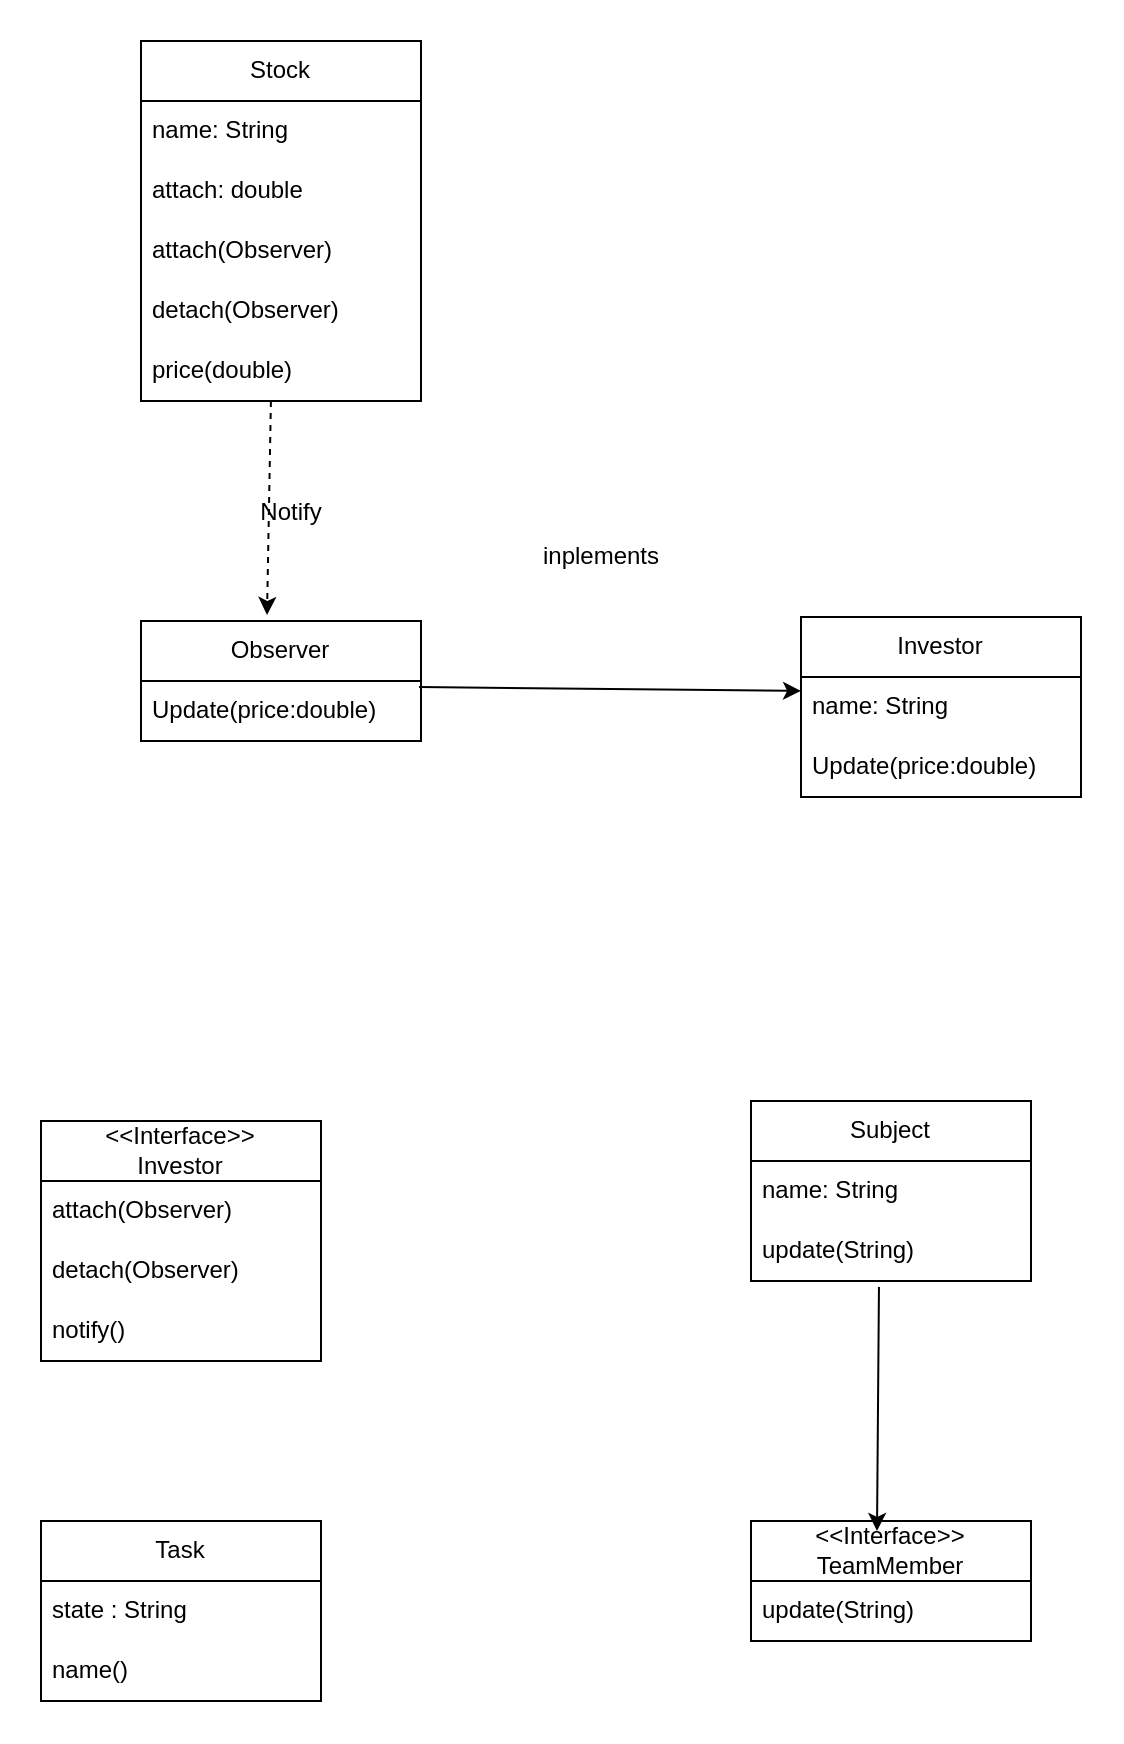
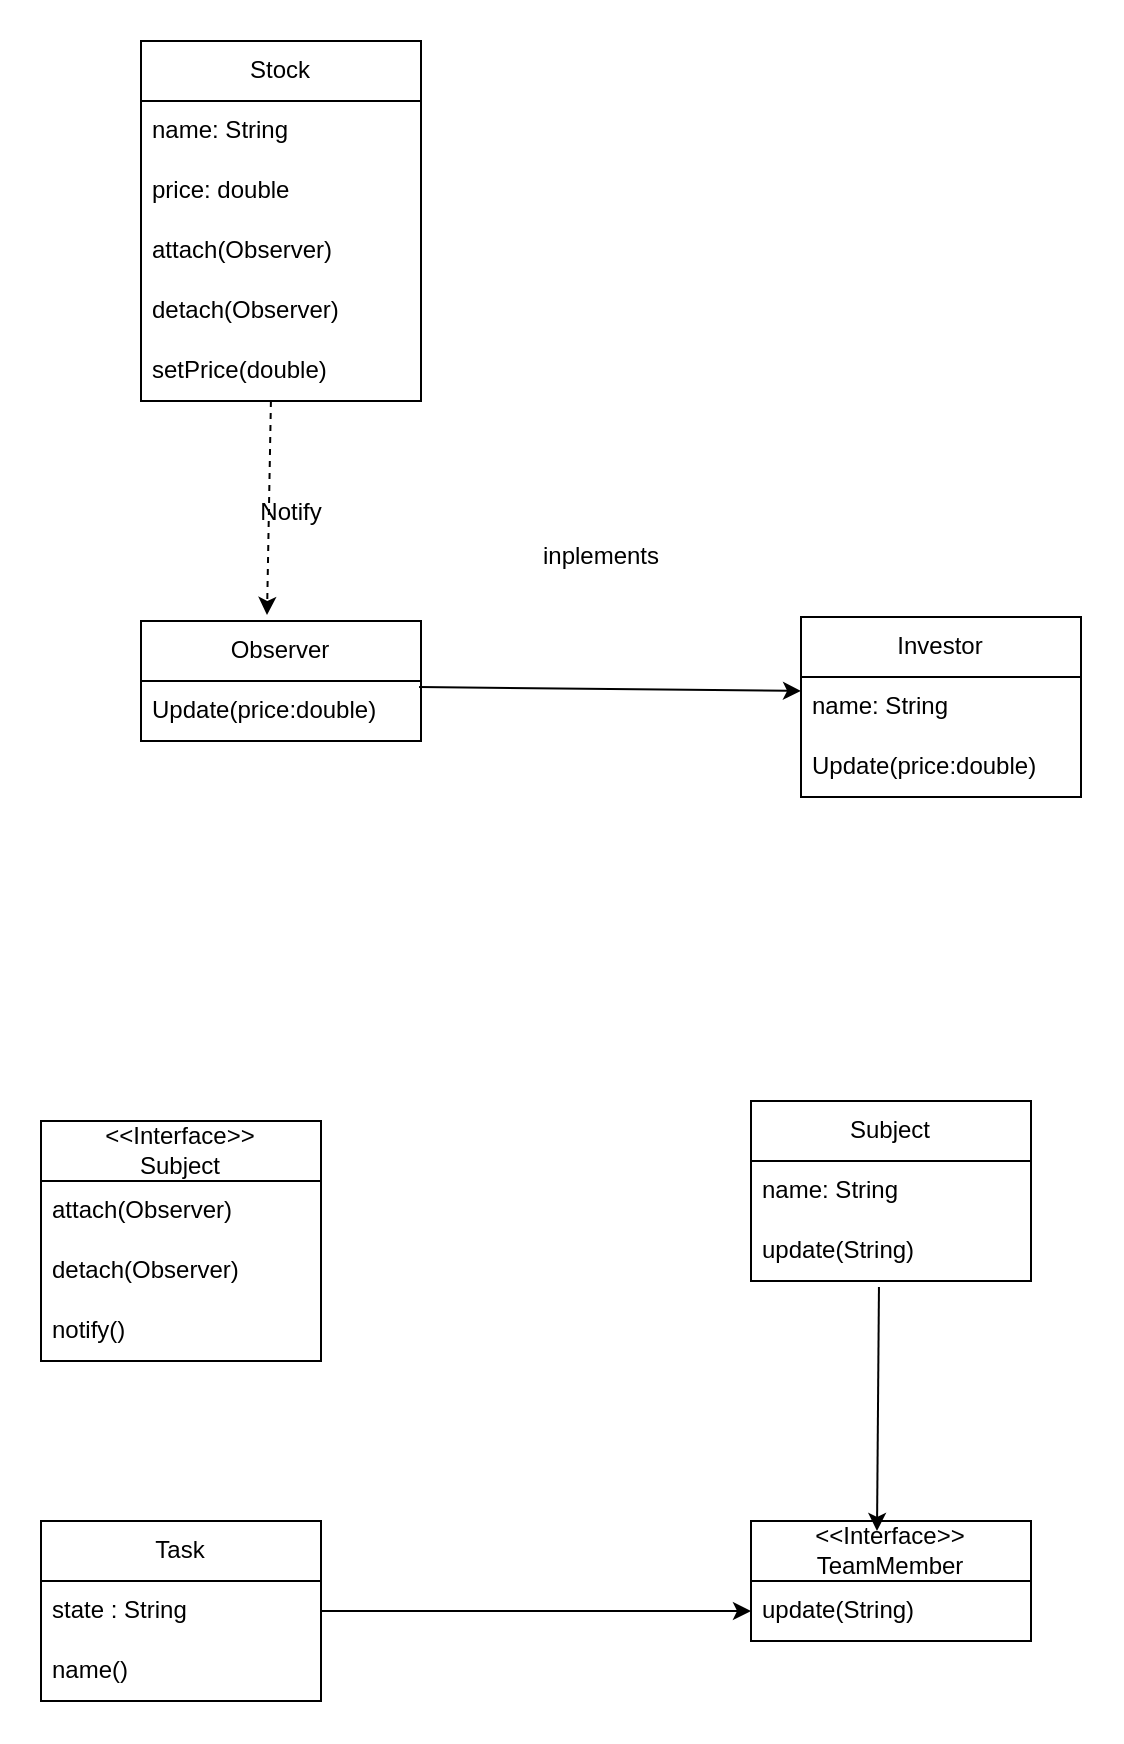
(238, 191) -> (228, 191)
(234, 371) -> (254, 371)
(181, 1151) -> (181, 1151)
none -> (531, 1611)
